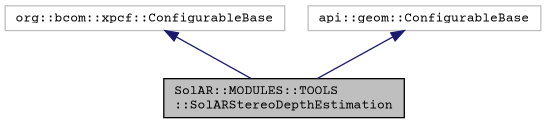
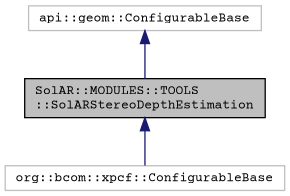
(214, 58) -> (145, 148)
